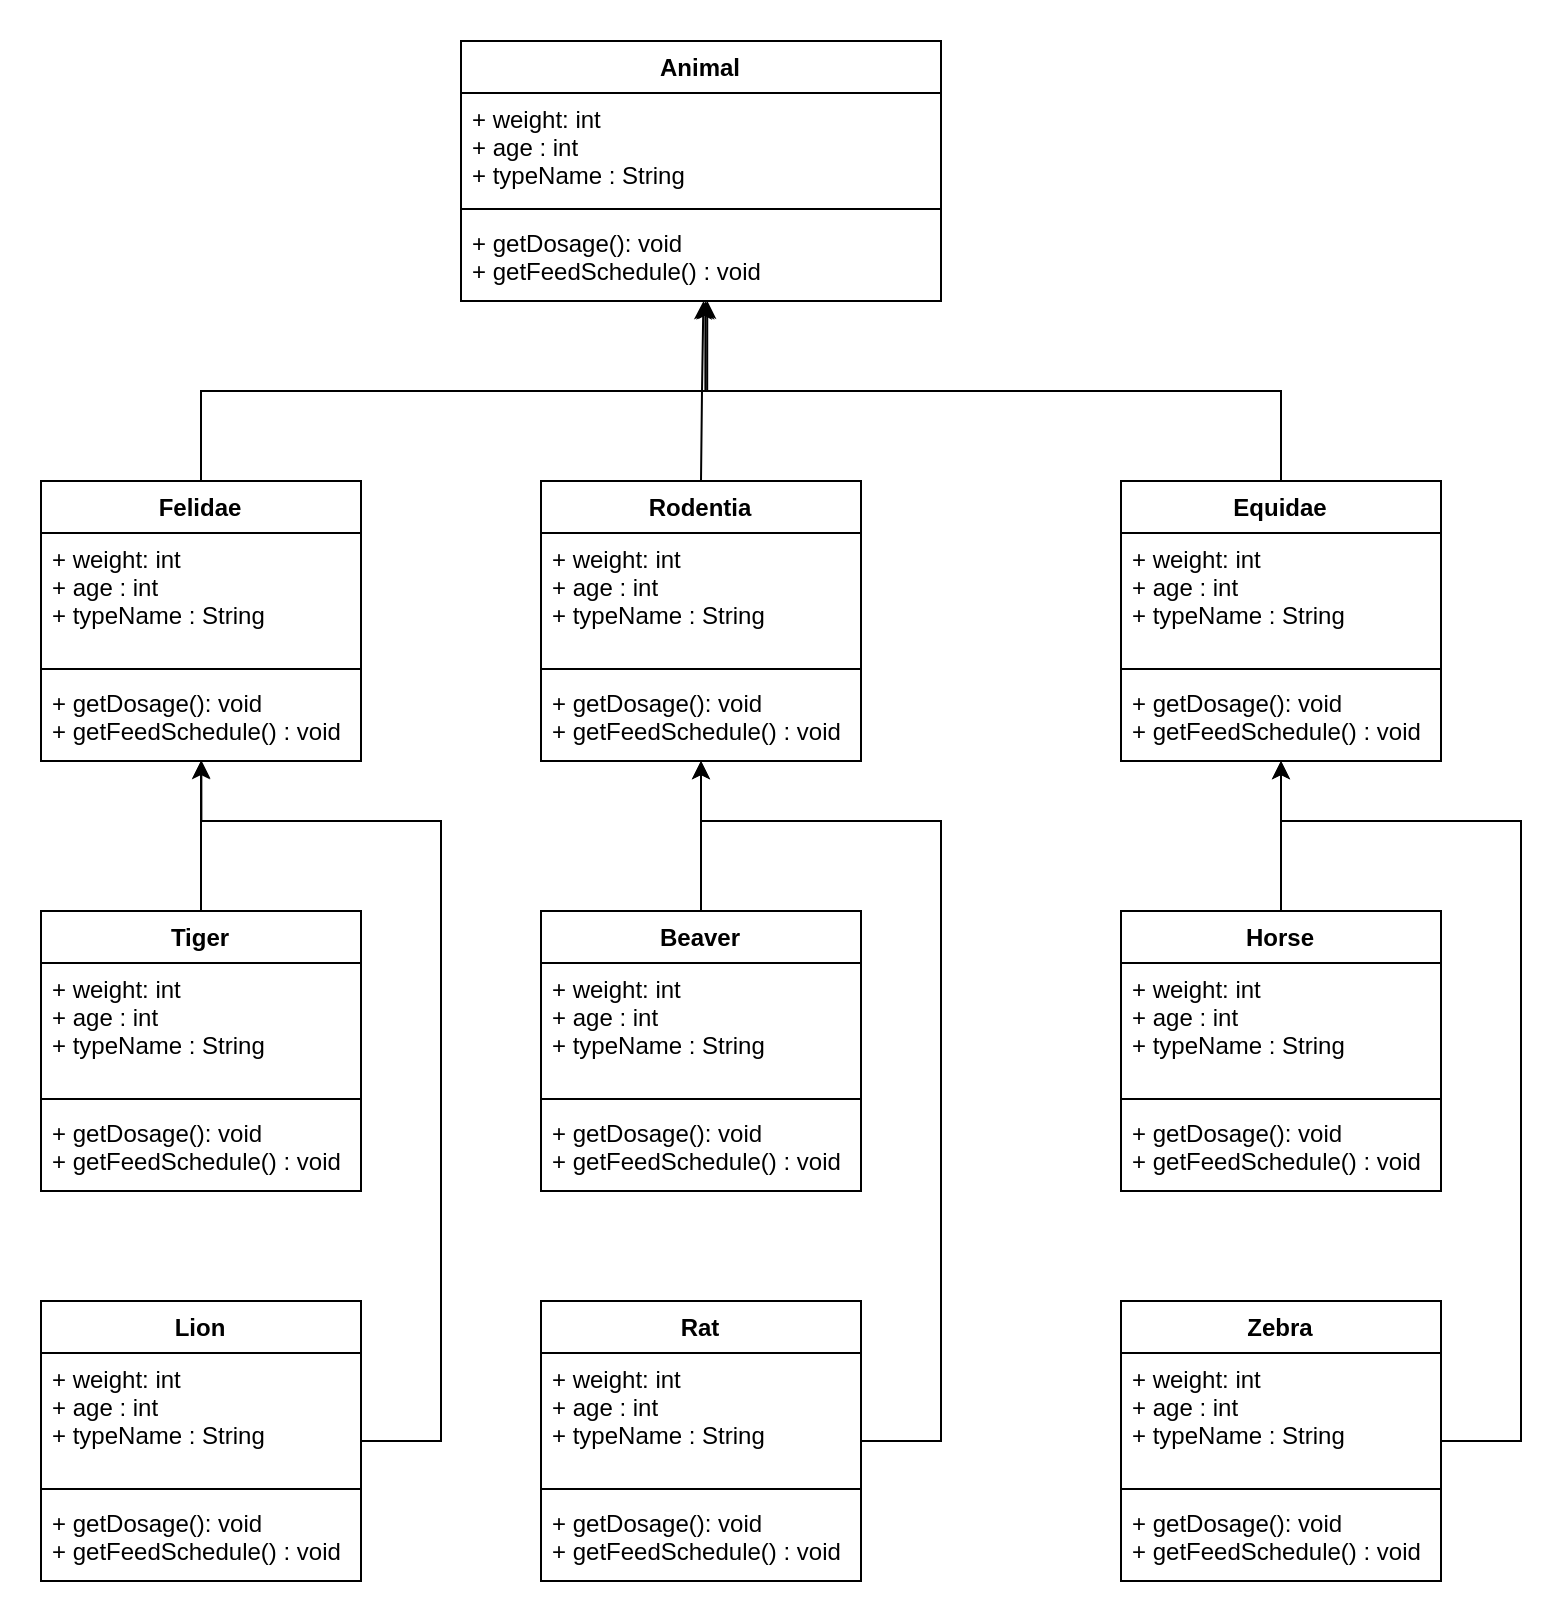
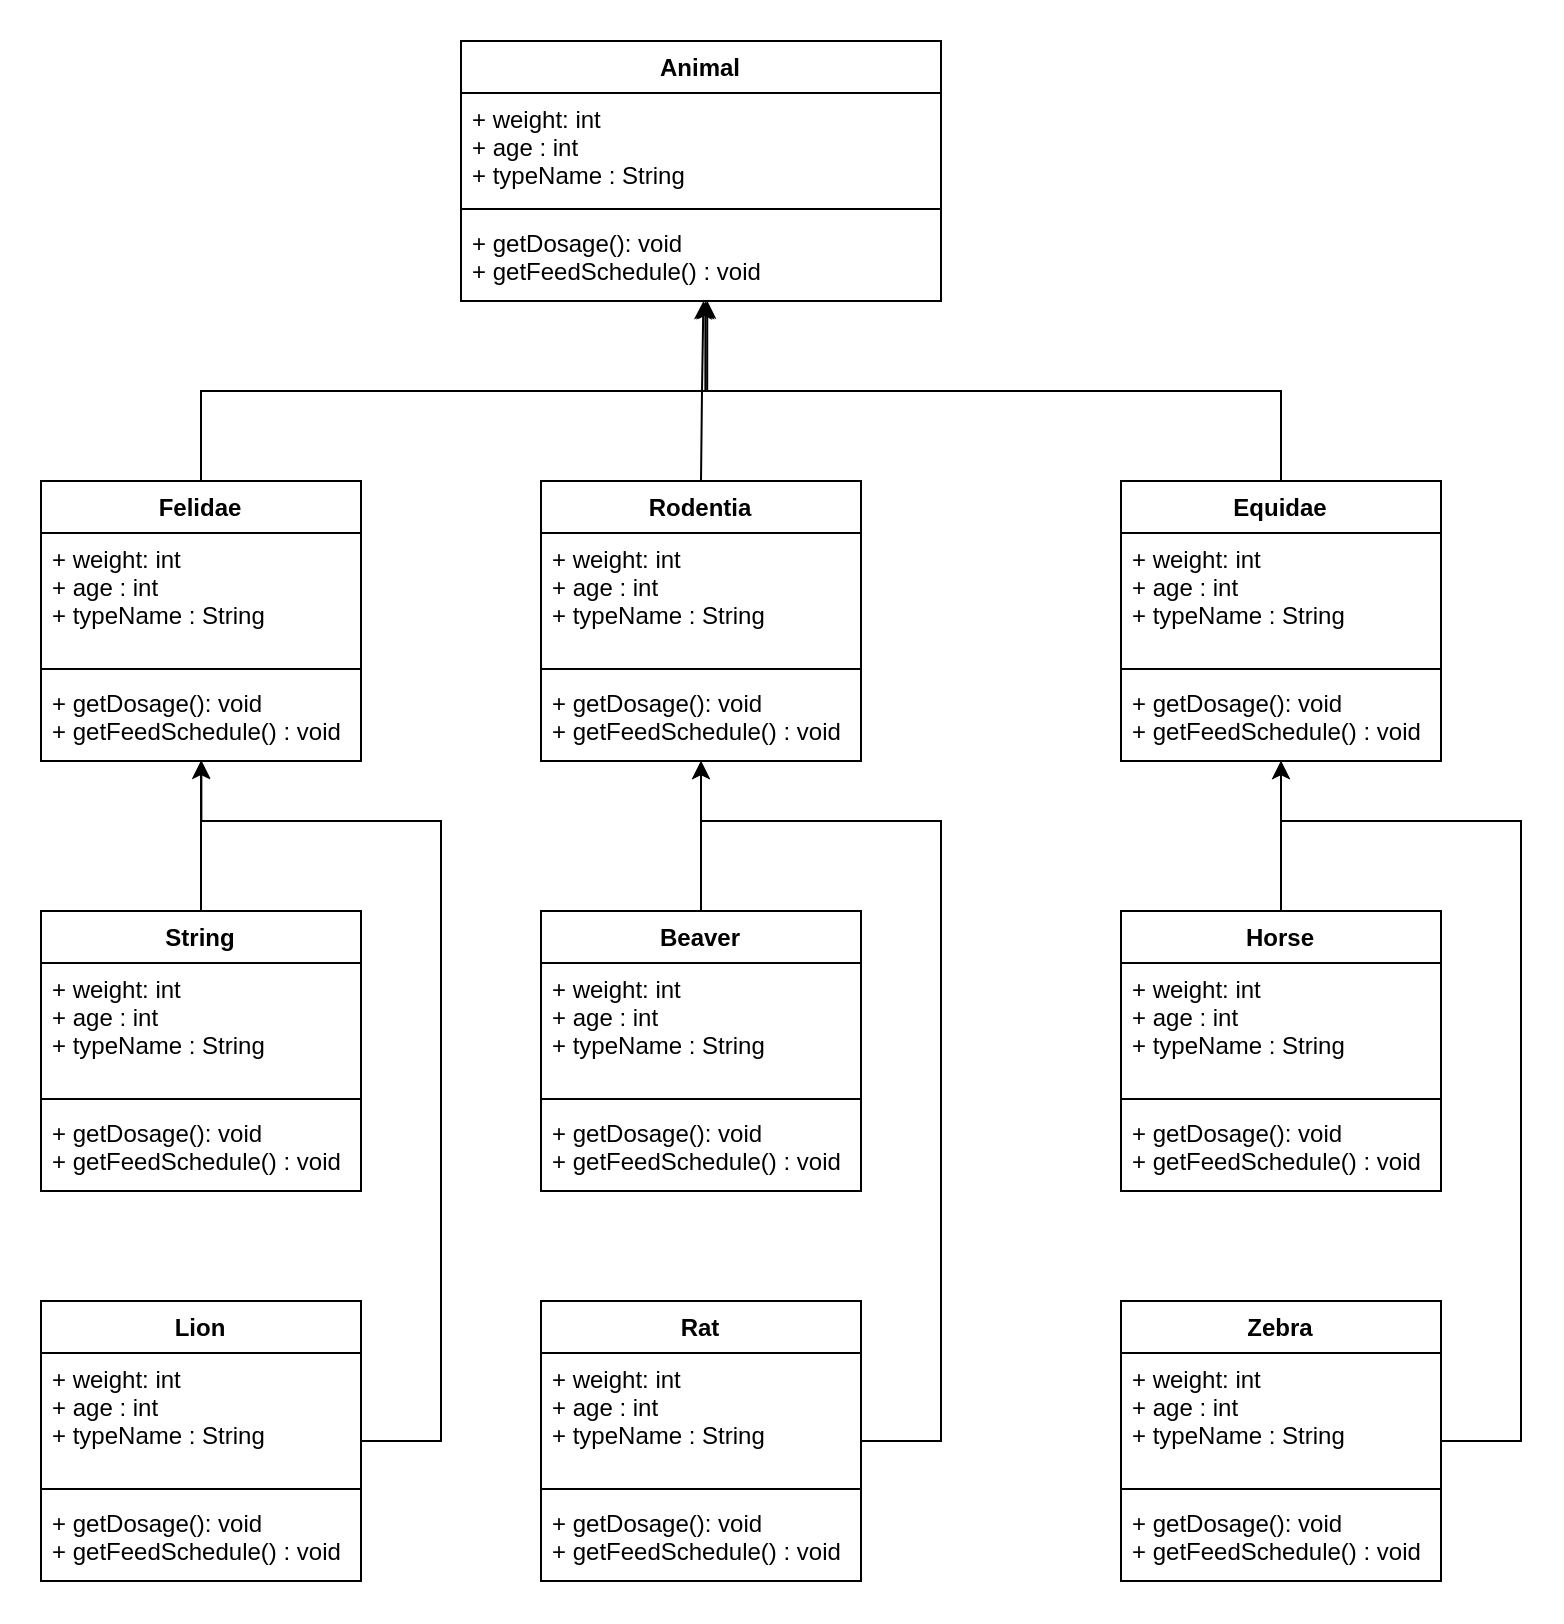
(200, 938) -> (200, 938)
